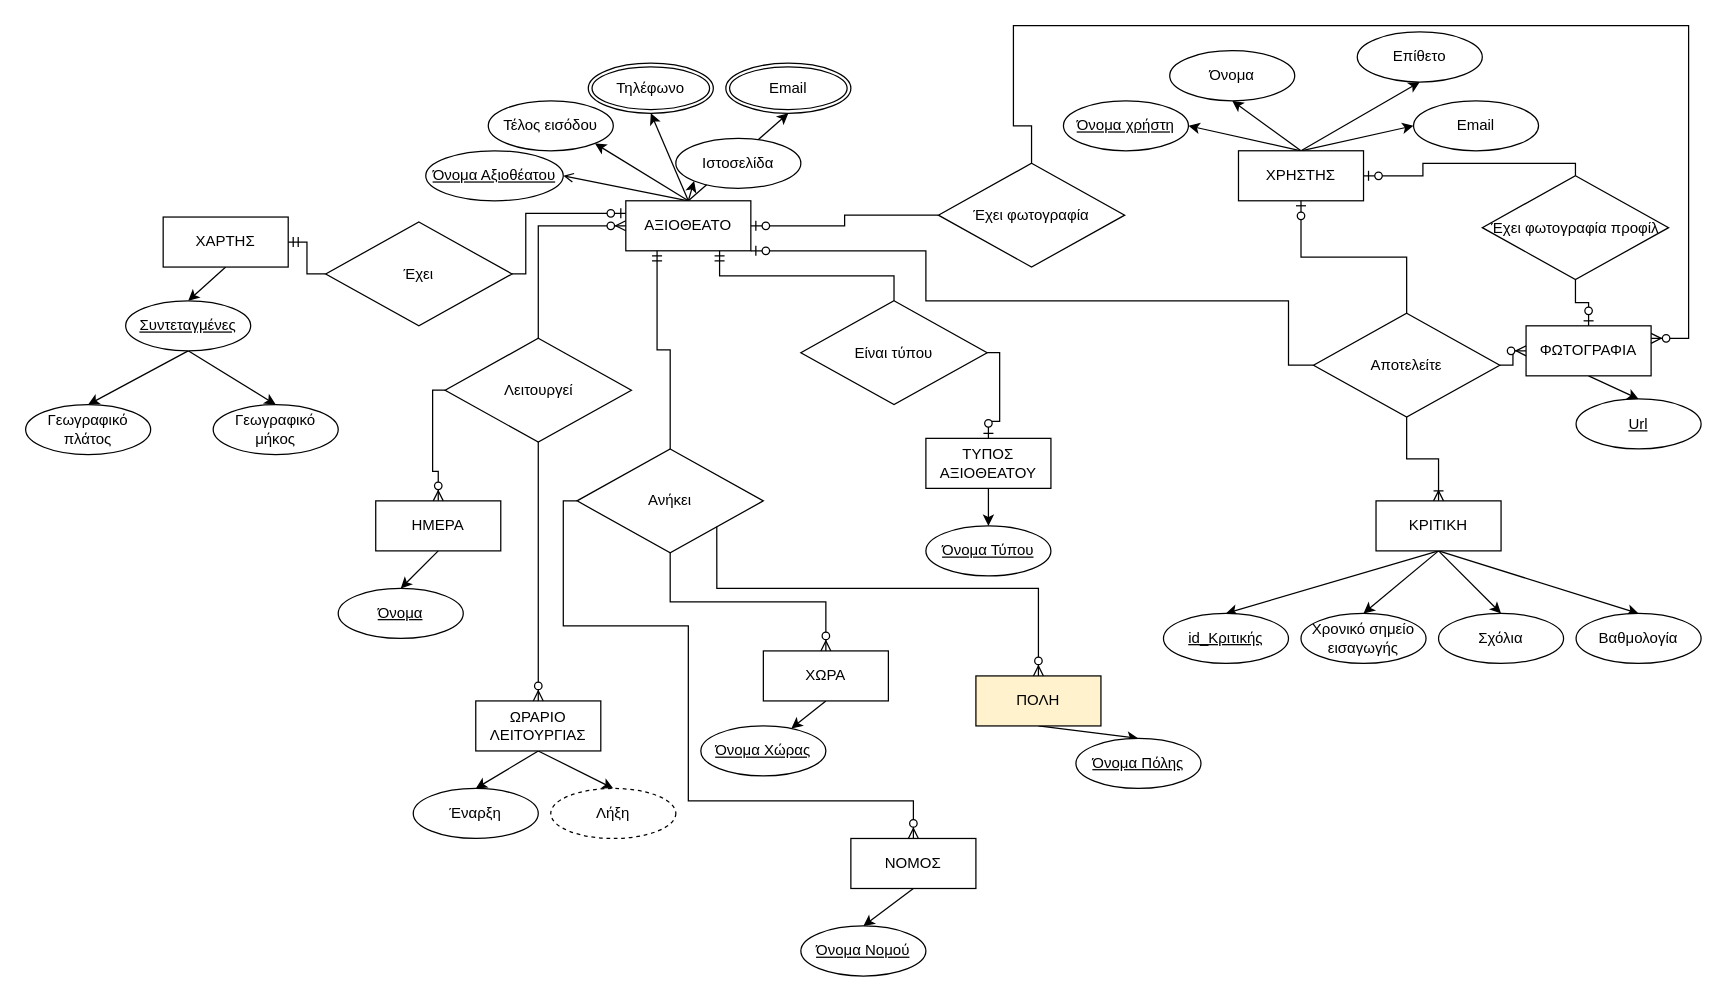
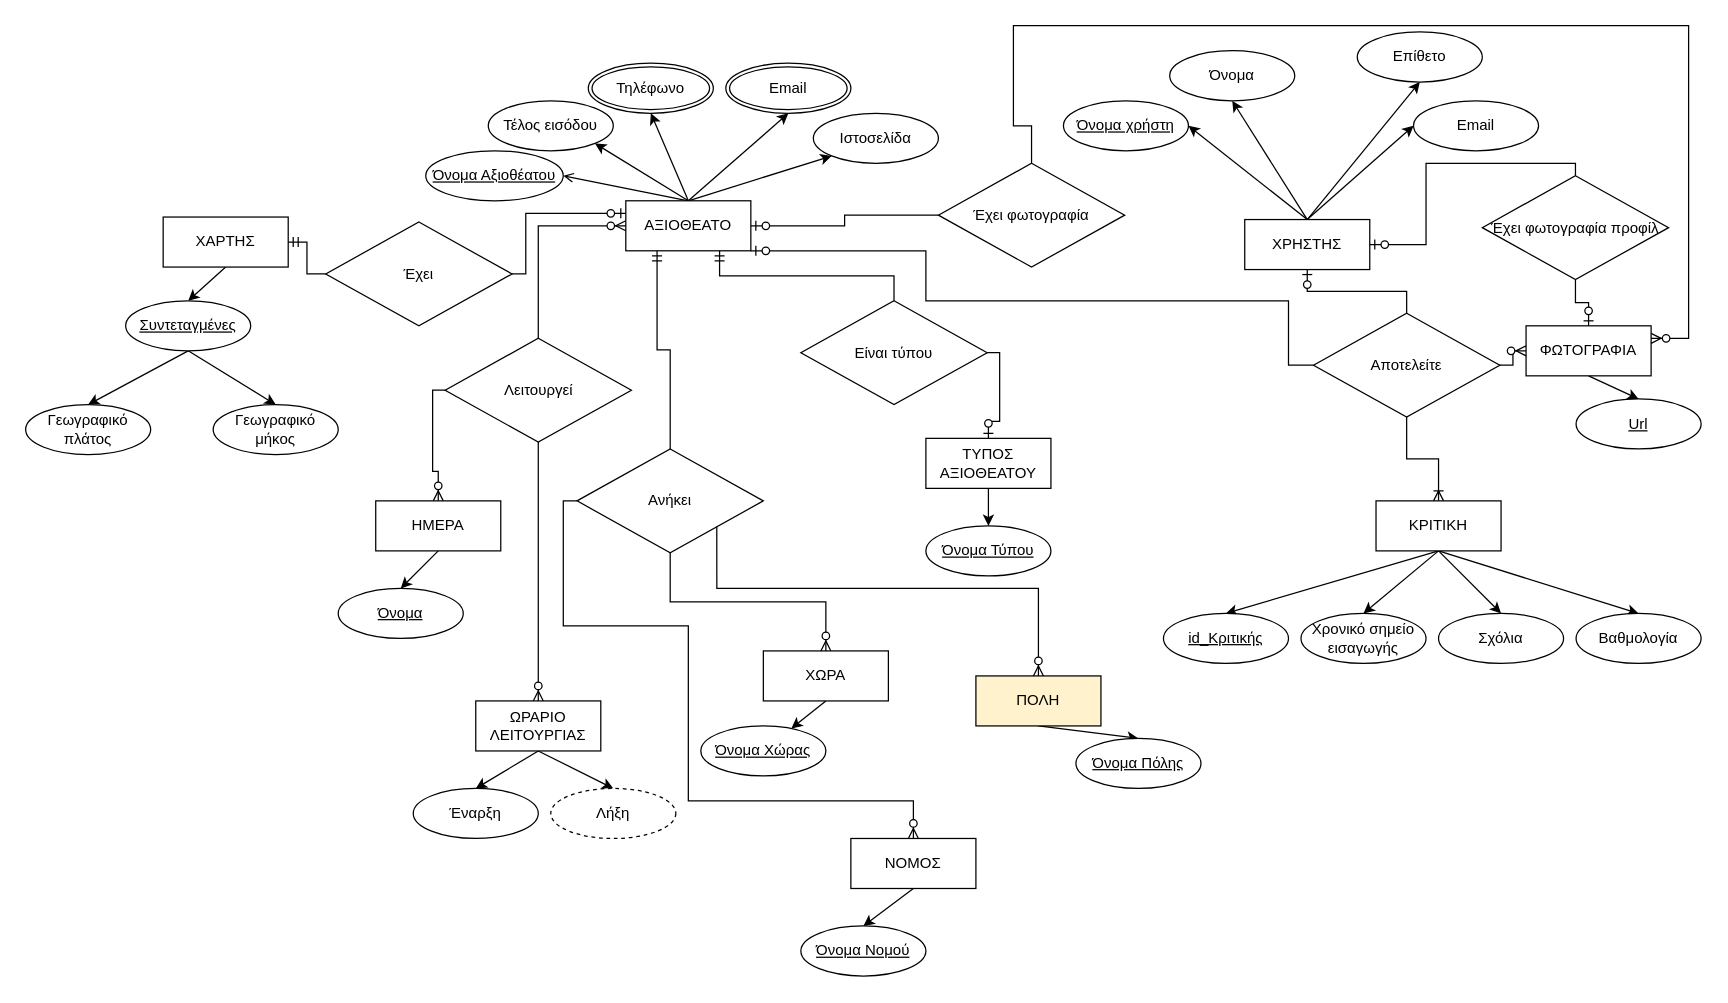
(738, 163) -> (876, 138)
(1301, 176) -> (1307, 244)
